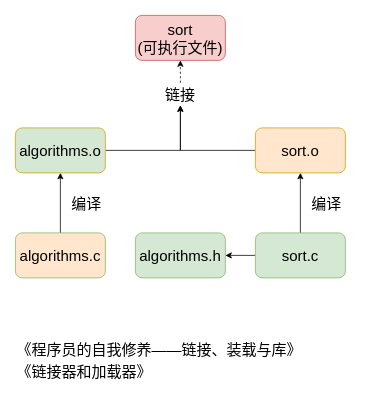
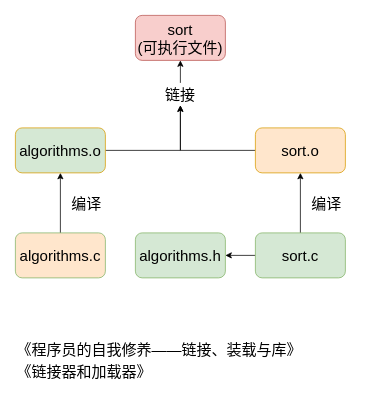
(180, 73) -> (180, 73)
